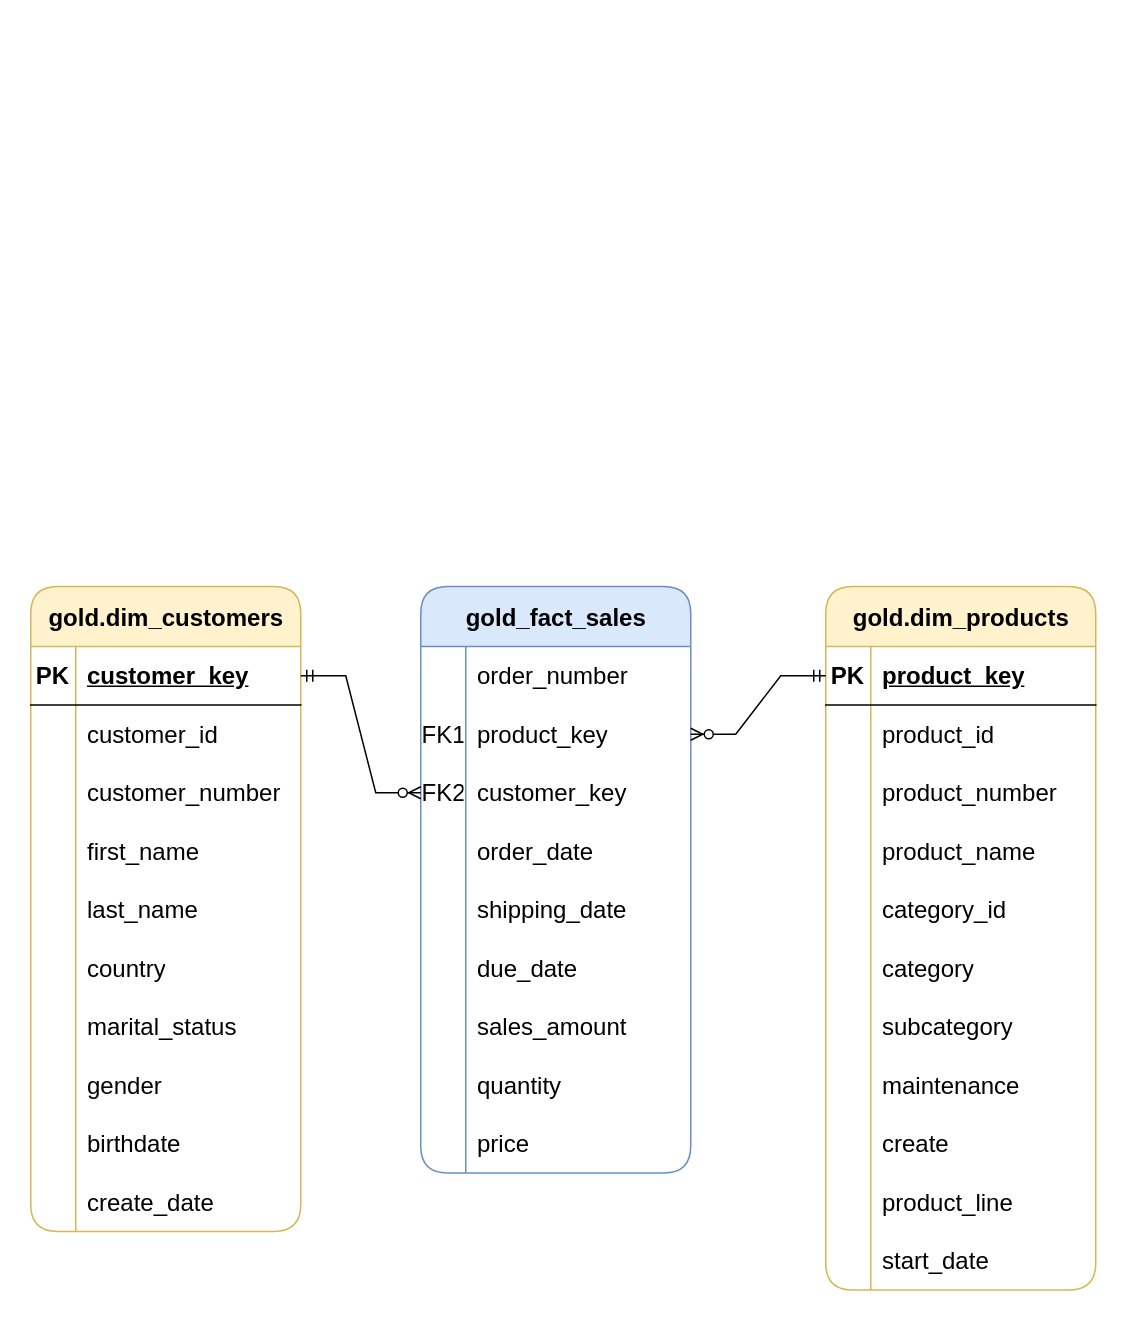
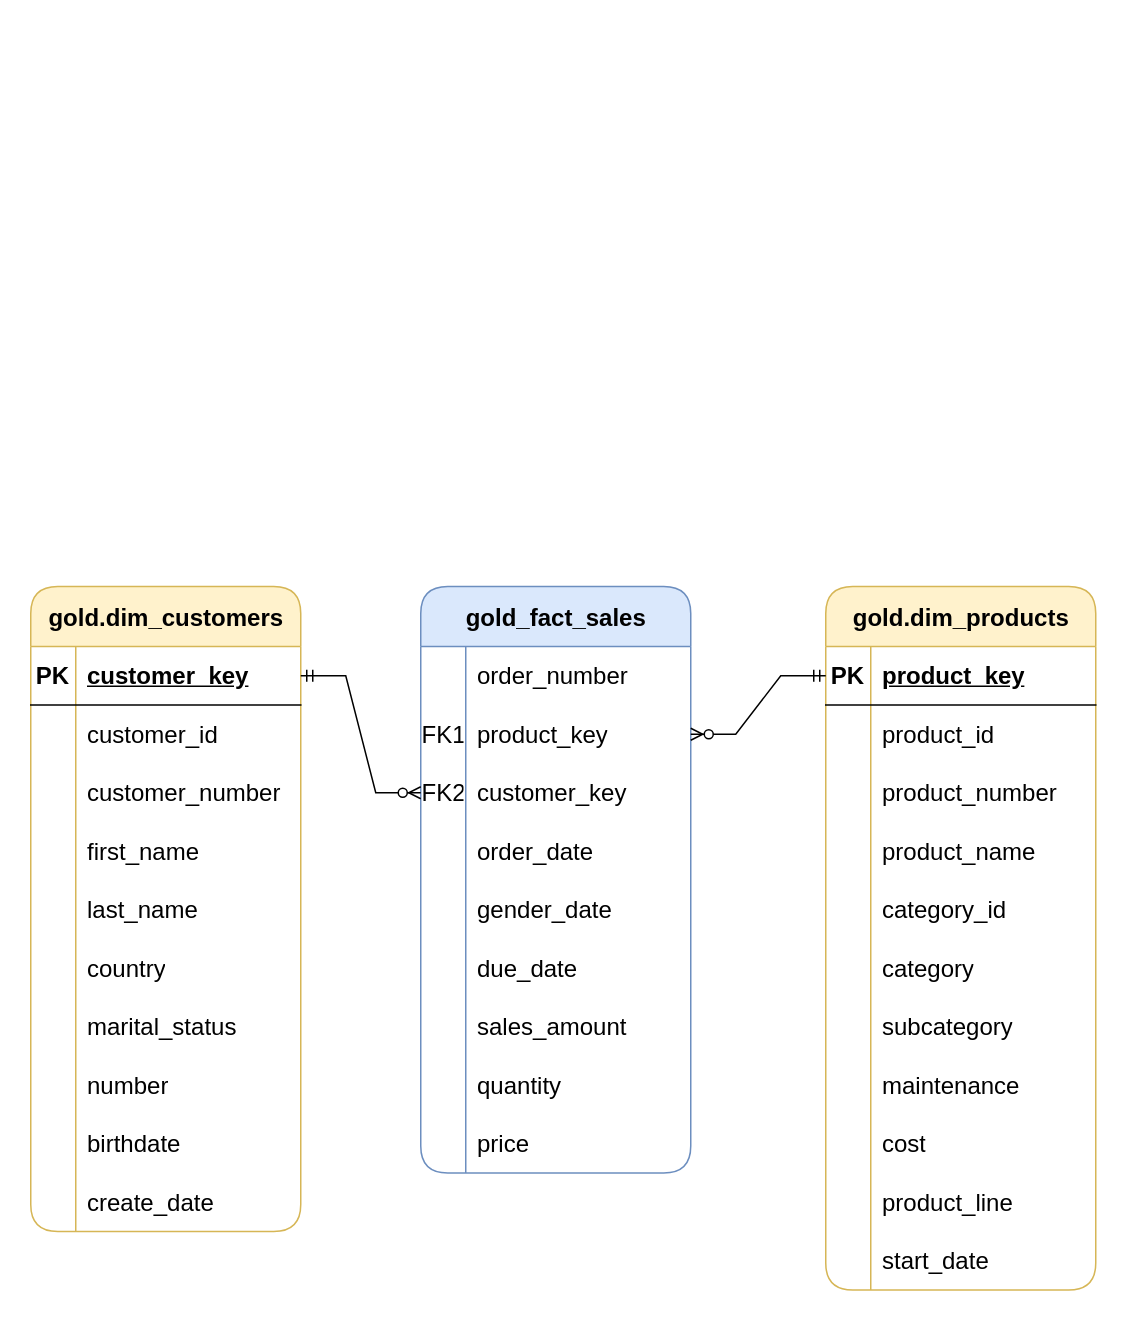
(559, 910) -> (552, 910)
(128, 1085) -> (128, 1085)
(923, 1144) -> (910, 1144)
